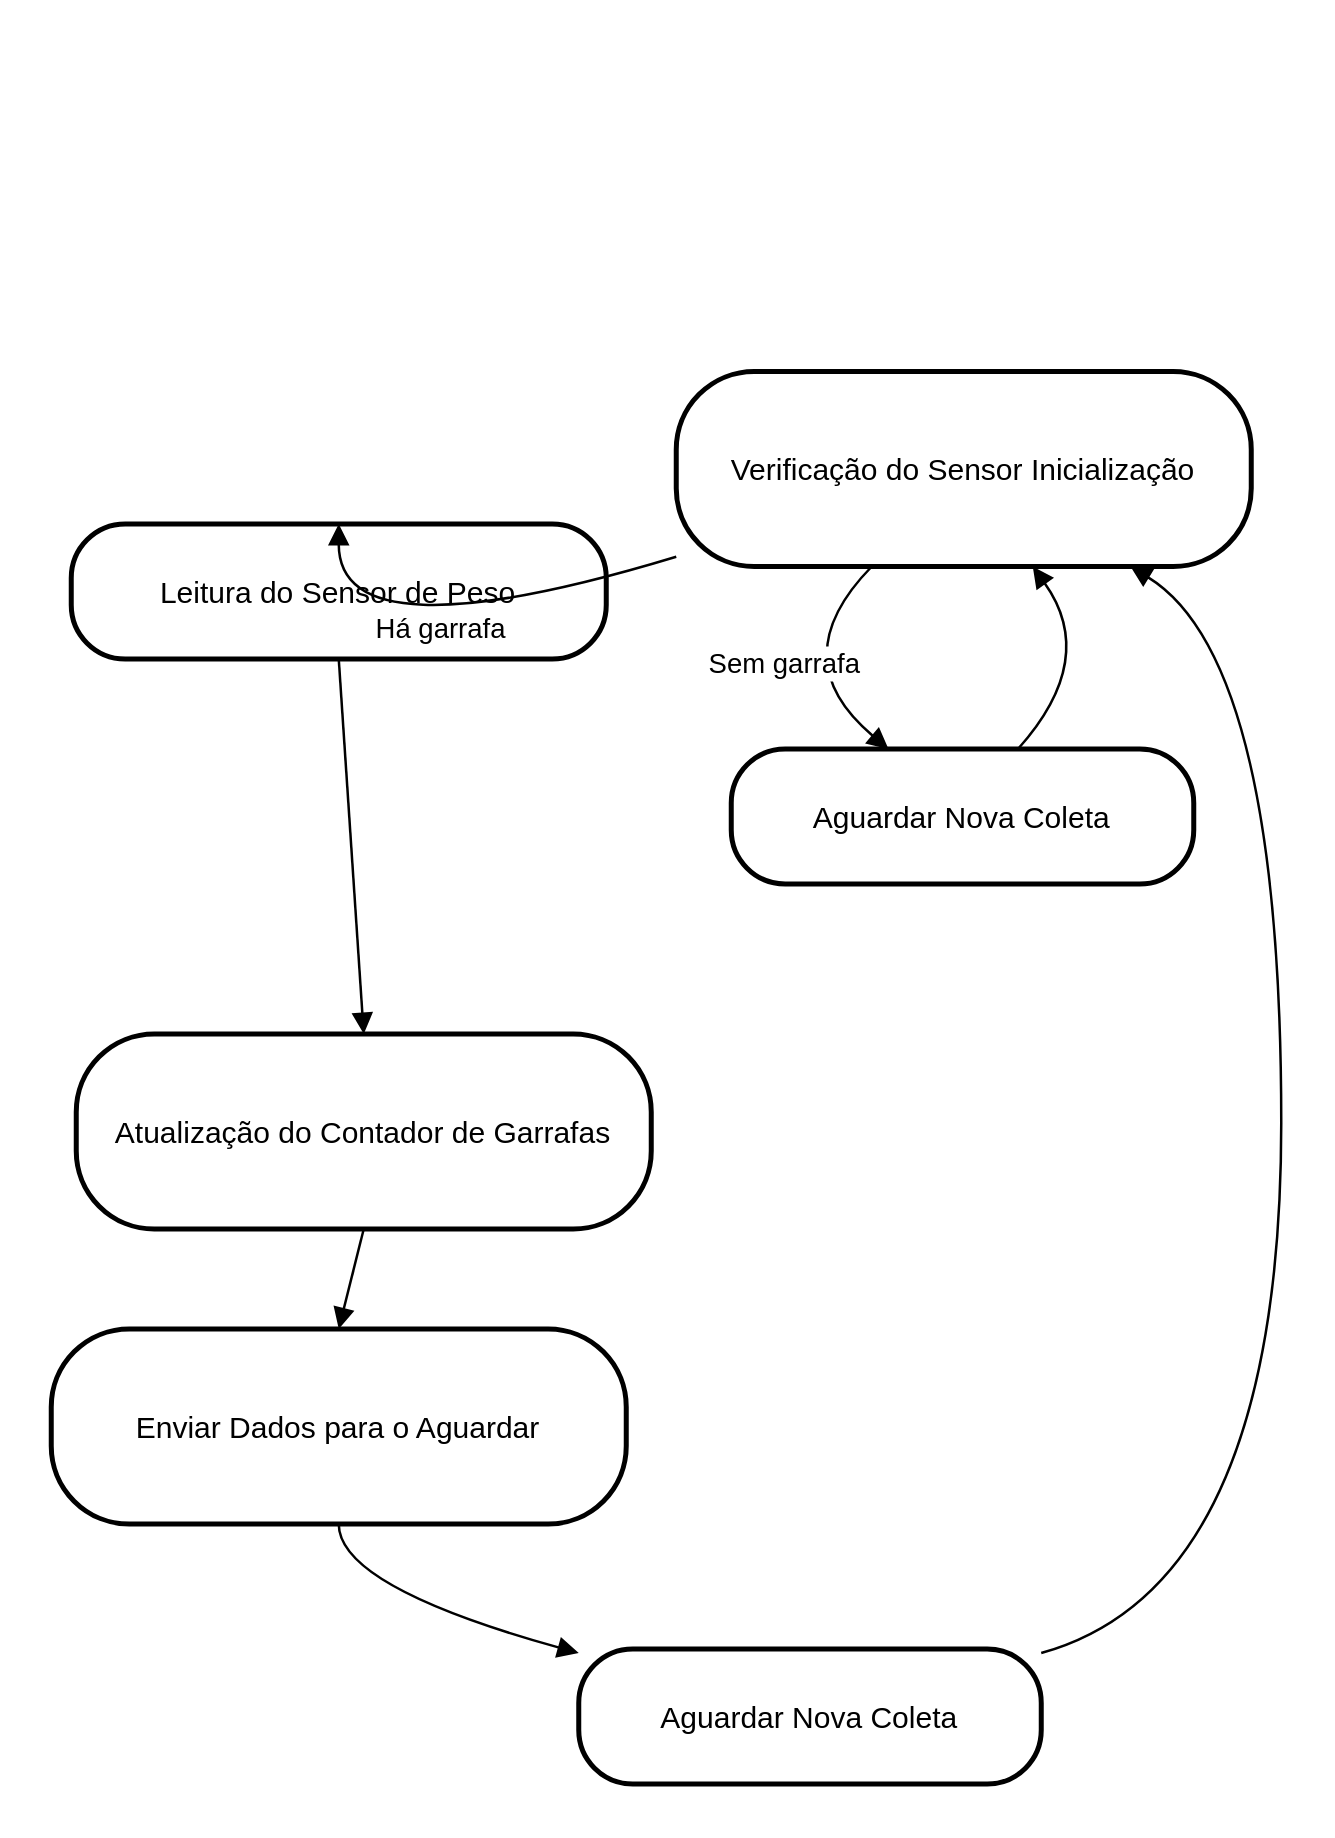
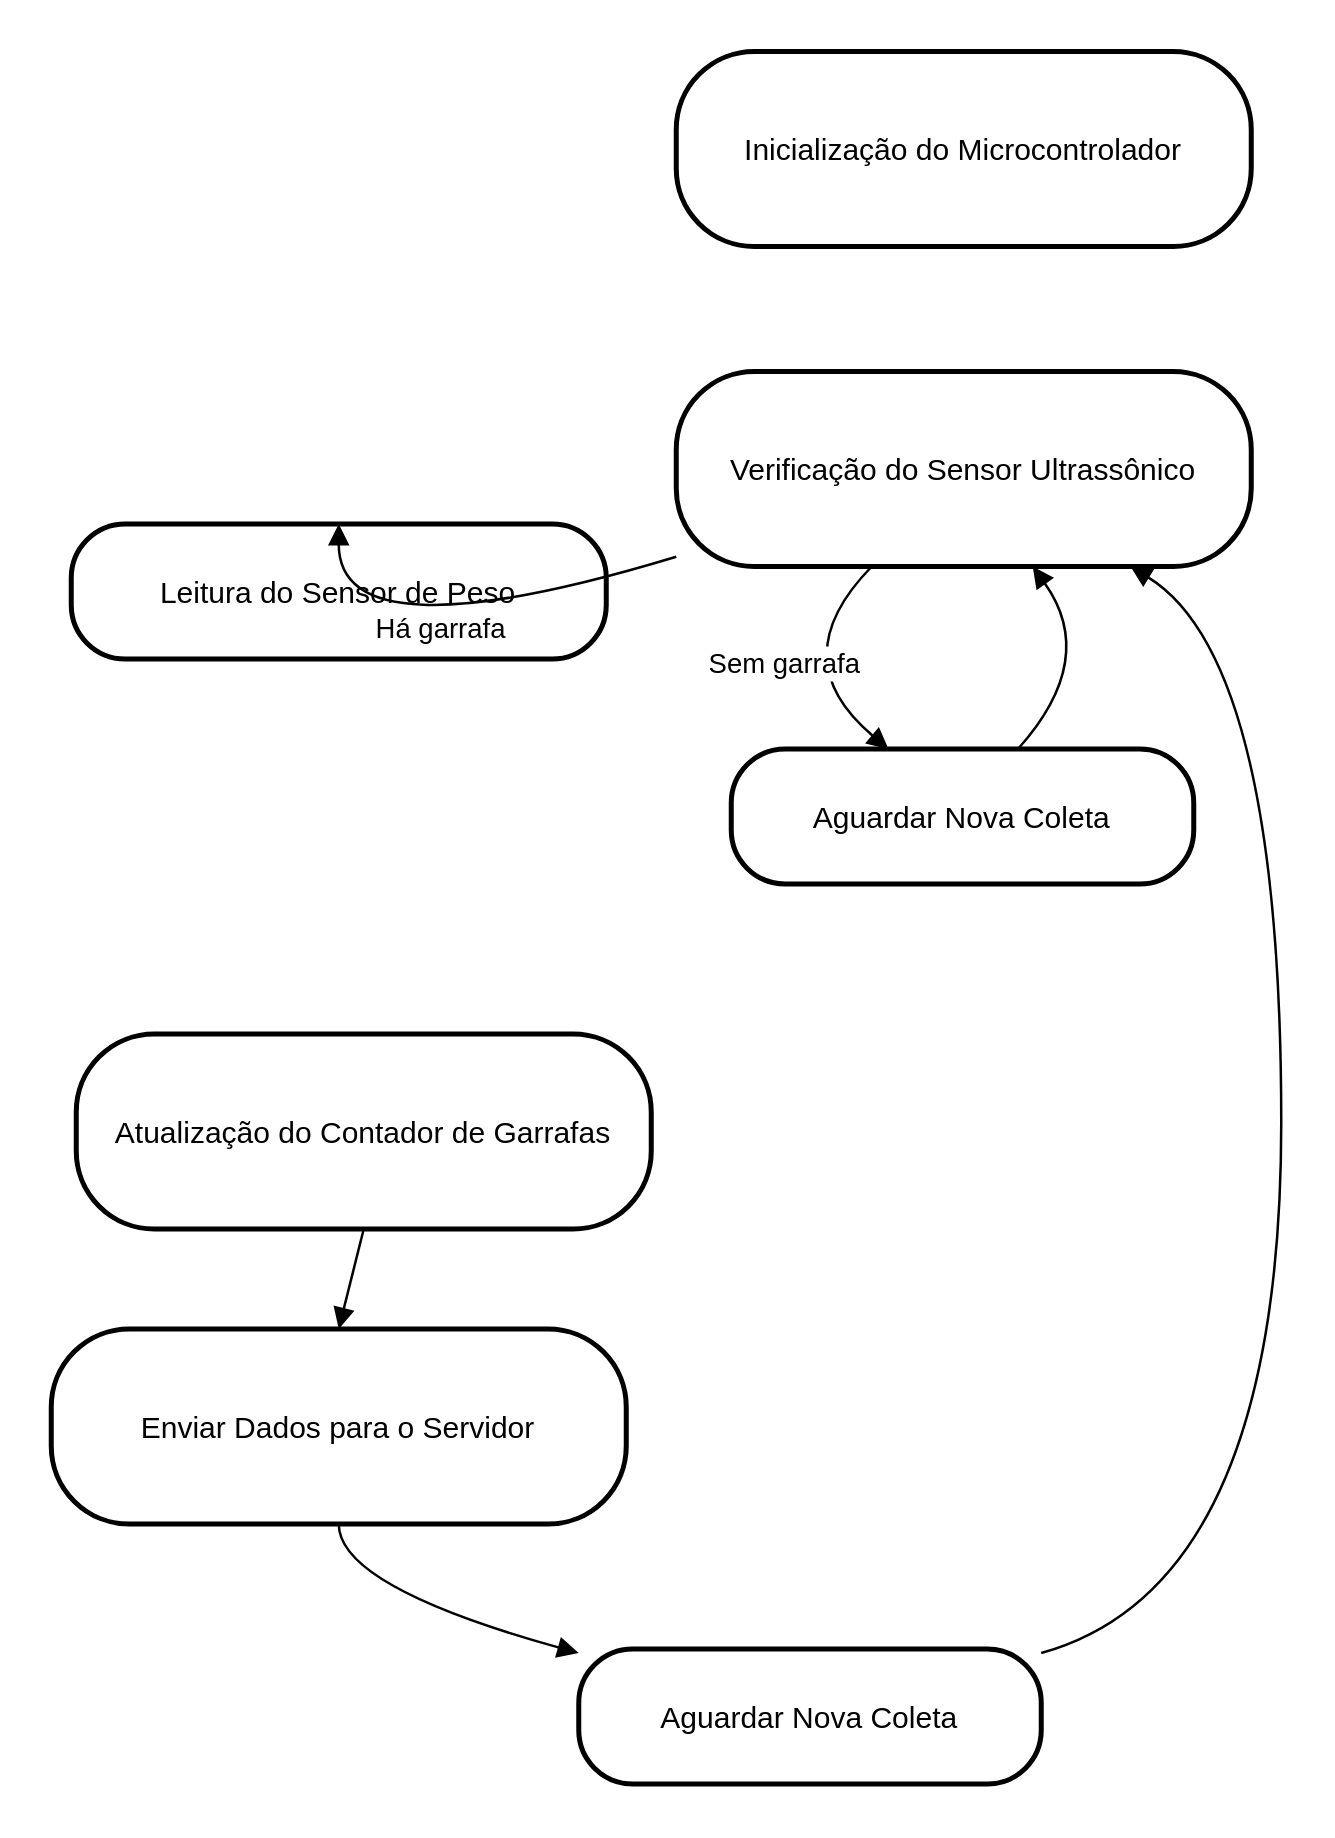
none -> (964, 149)
(963, 470) -> (963, 470)
(351, 838) -> none
(338, 1428) -> (338, 1428)
